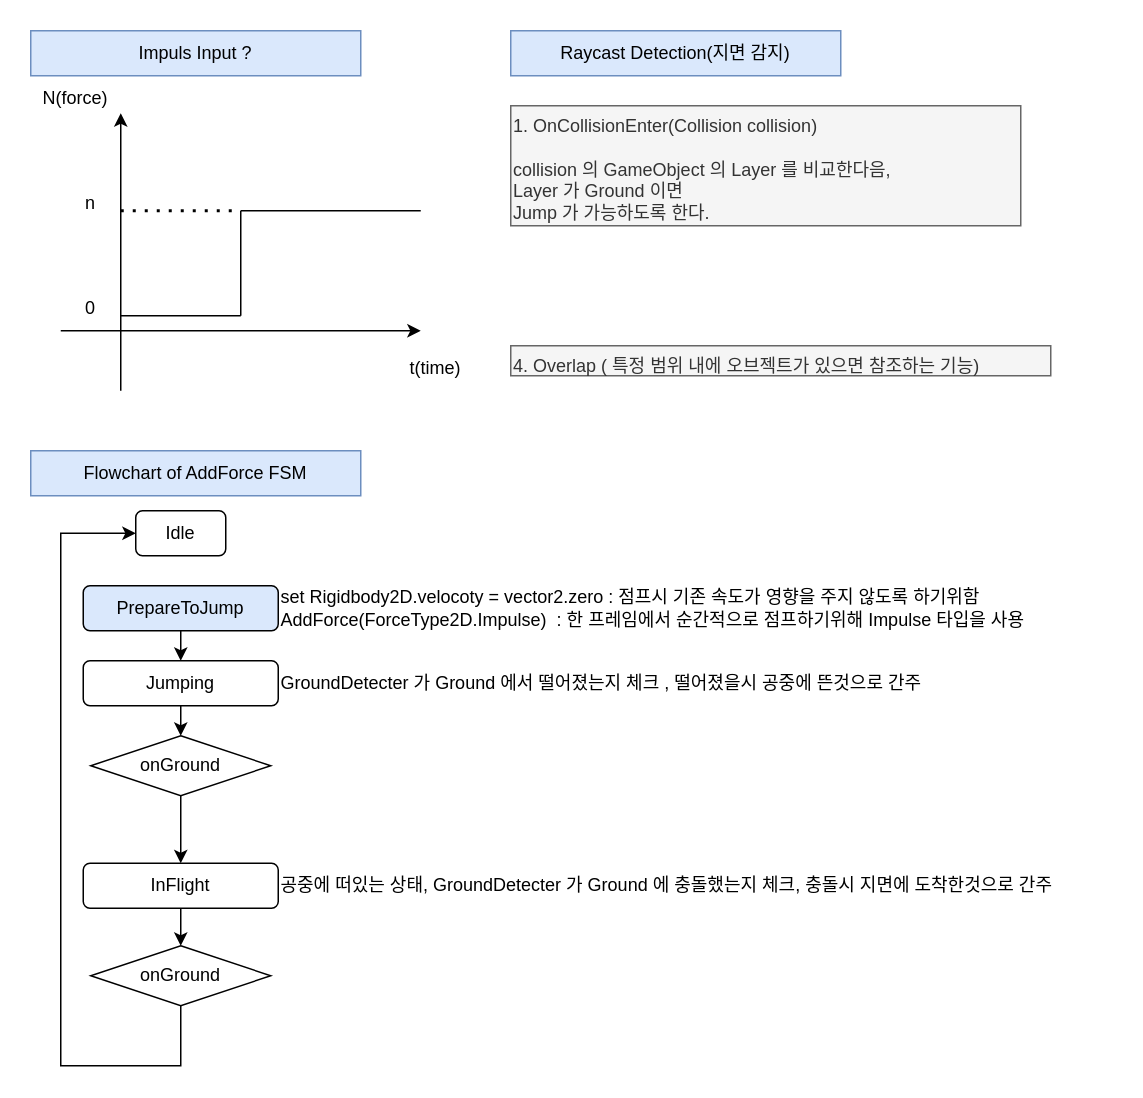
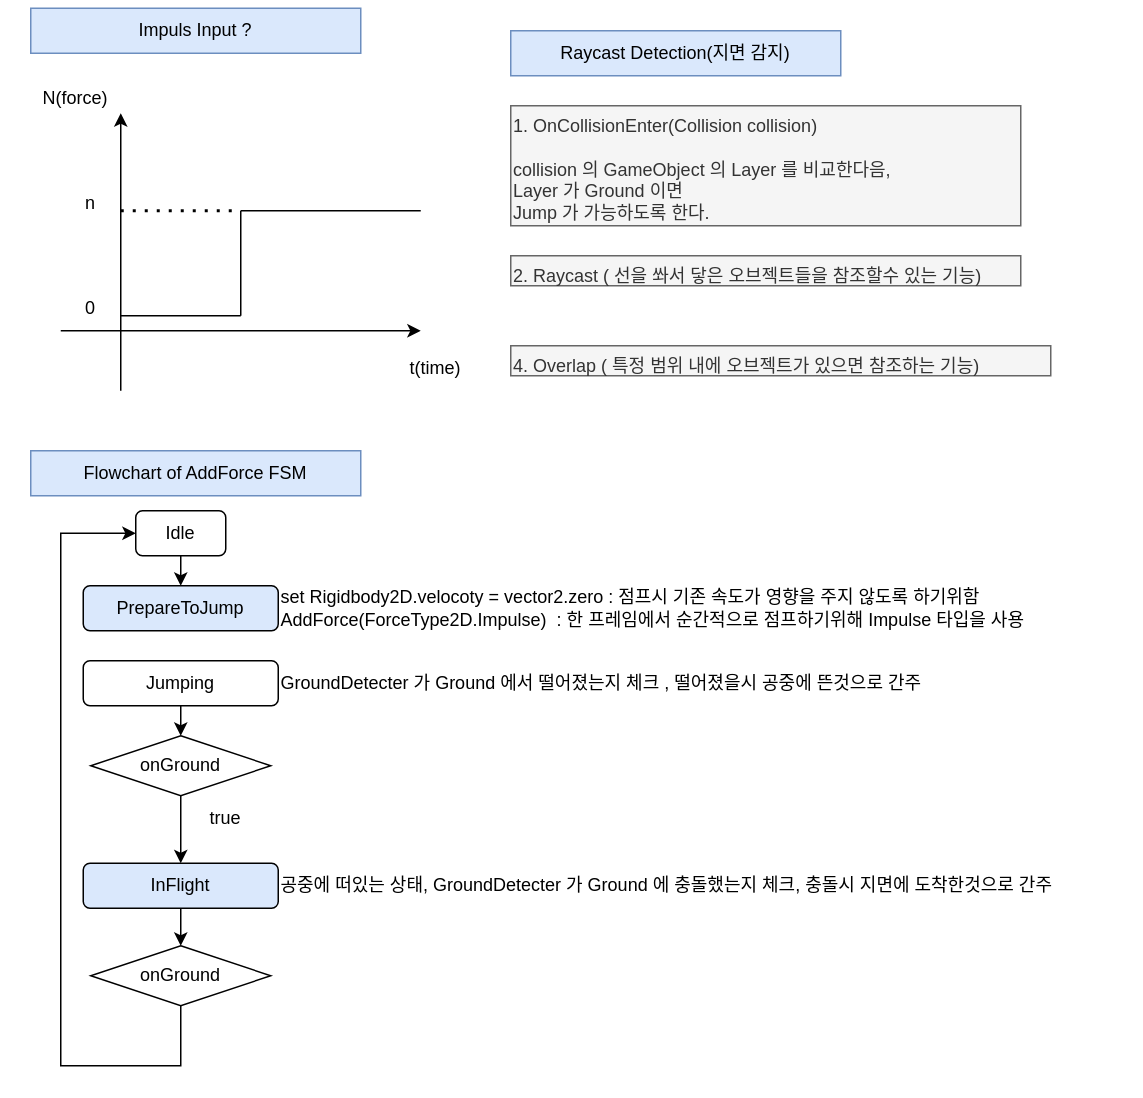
(196, 53) -> (196, 31)
none -> (766, 271)
none -> (181, 566)
(181, 641) -> none
none -> (226, 818)
(181, 886) -> (181, 886)
